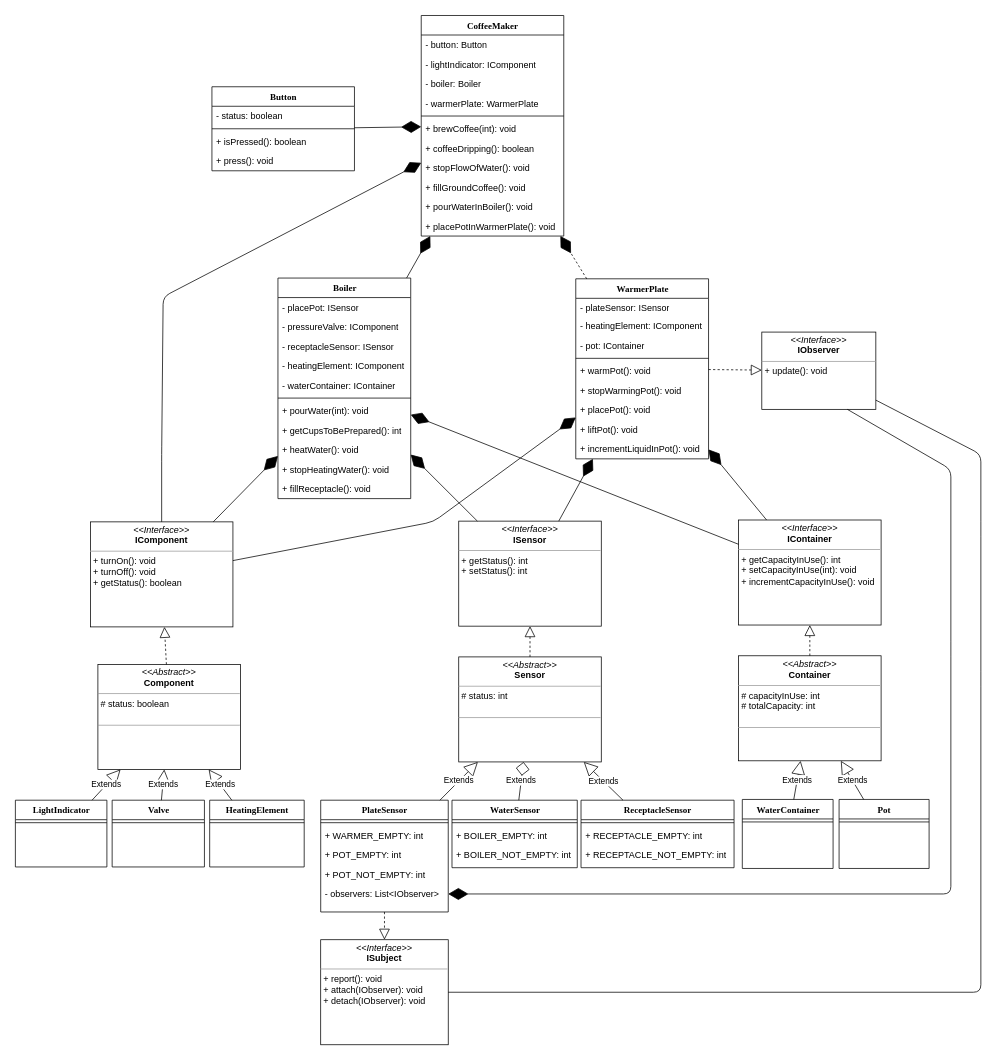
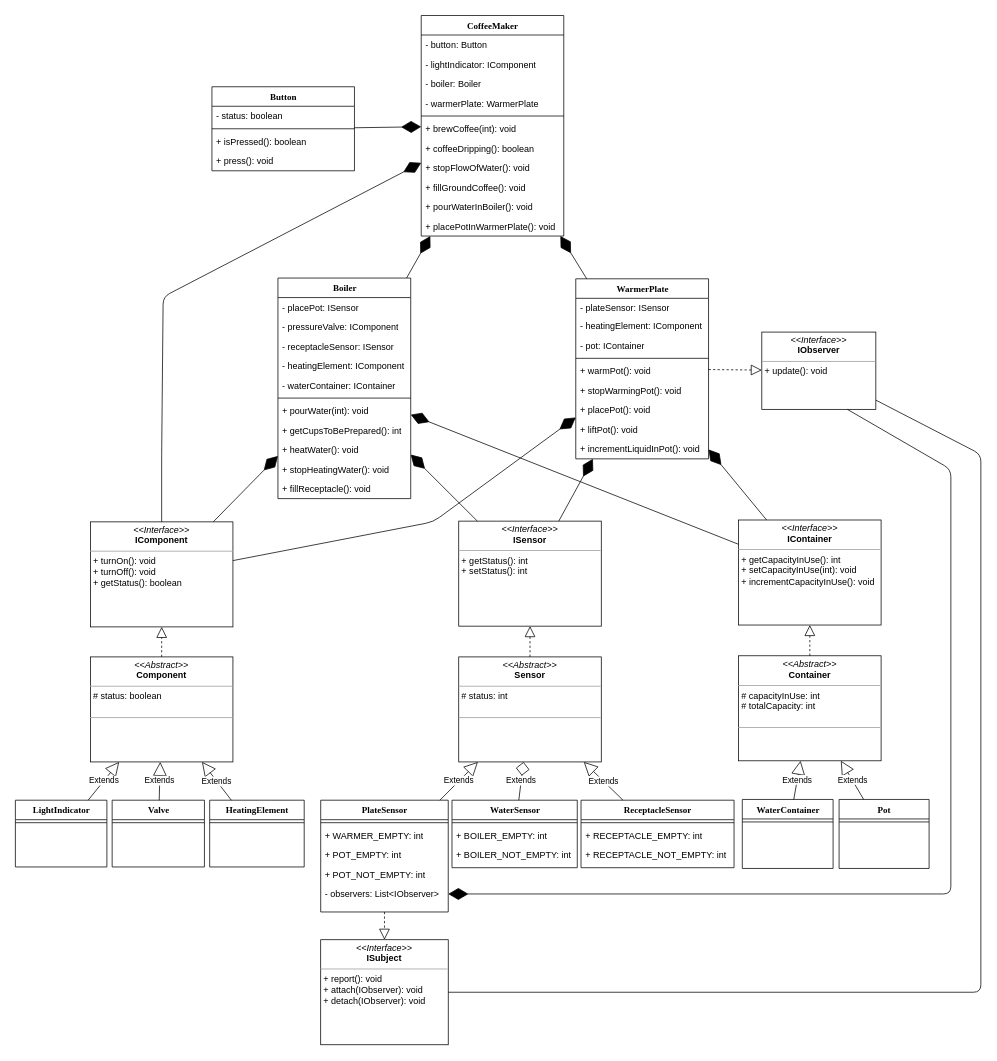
(578, 265) -> (578, 265)
(169, 717) -> (162, 709)
